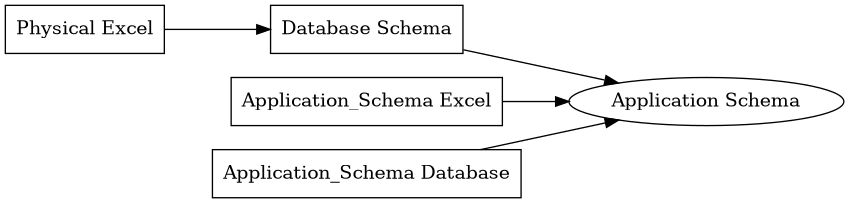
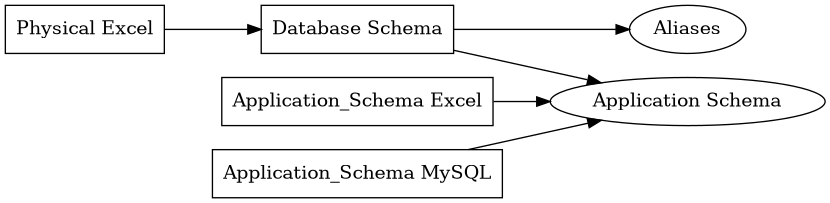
none -> (688, 29)
(367, 174) -> (357, 174)
